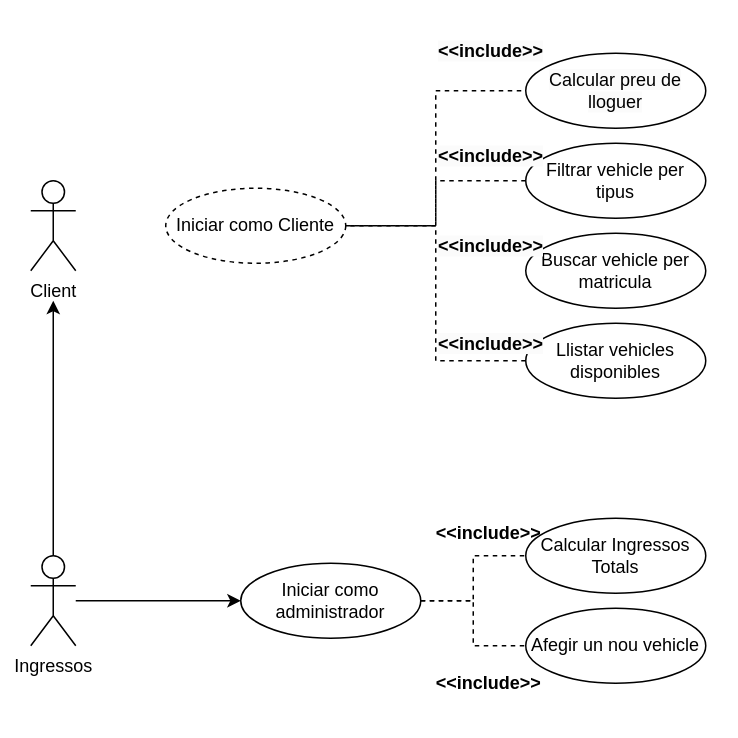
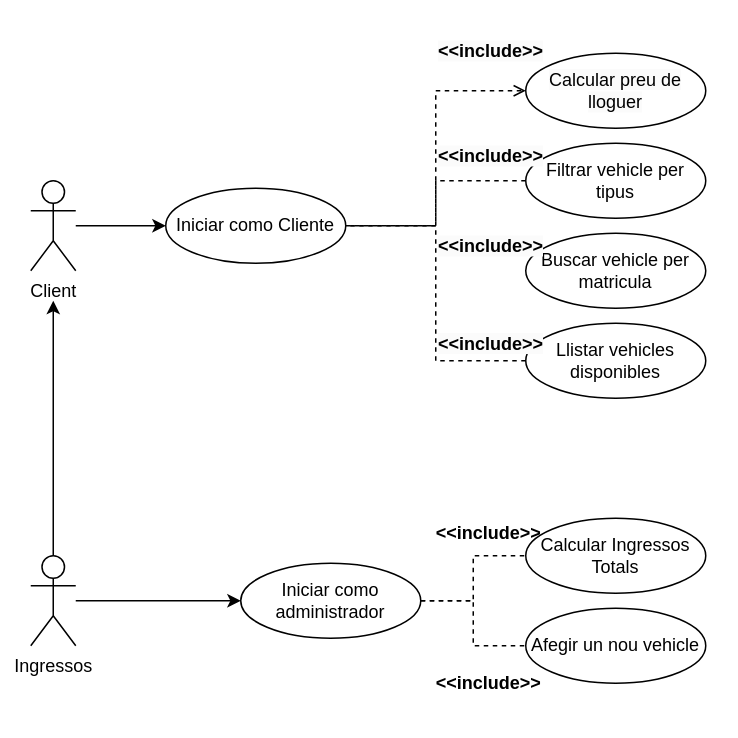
(520, 91) -> (518, 91)
none -> (116, 226)
(256, 226) -> (256, 226)
